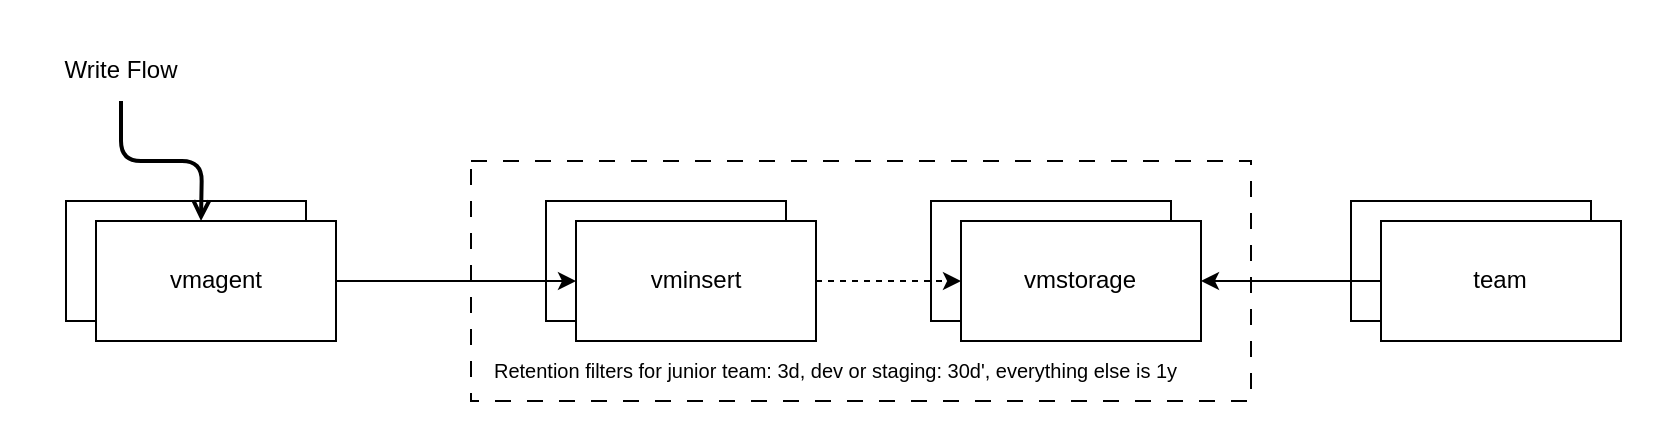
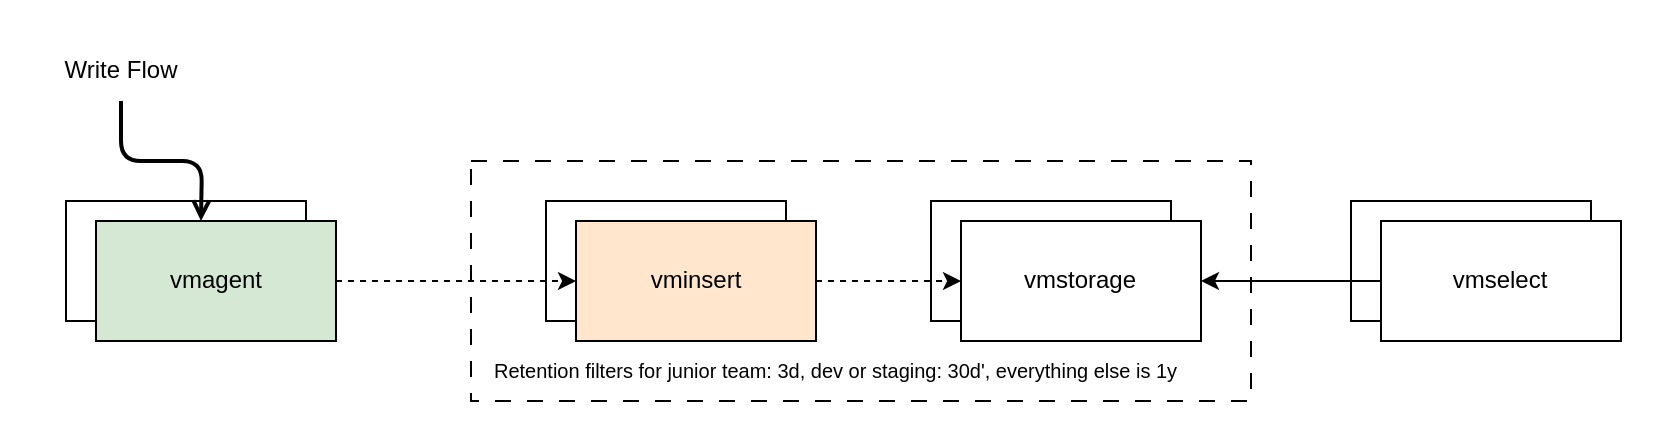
(216, 281) -> (216, 281)
(451, 281) -> (451, 281)
(696, 281) -> (696, 281)
(1501, 281) -> (1501, 281)
